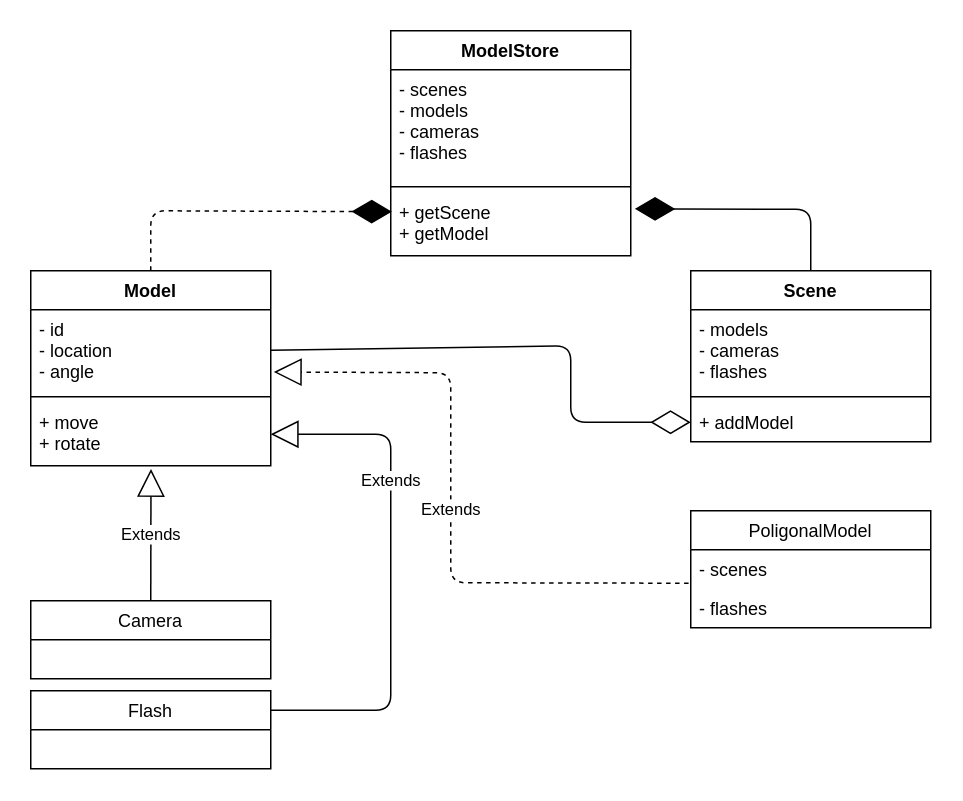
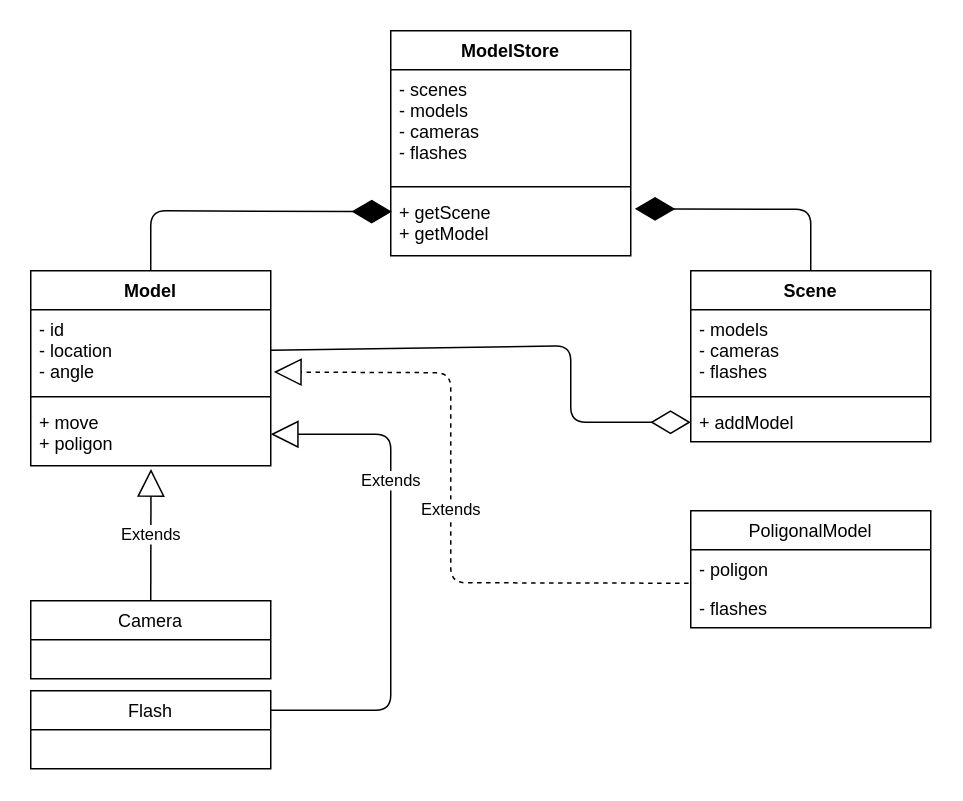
(227, 211) -> (227, 211)
(67, 423) -> (67, 423)
(737, 570) -> (737, 570)
